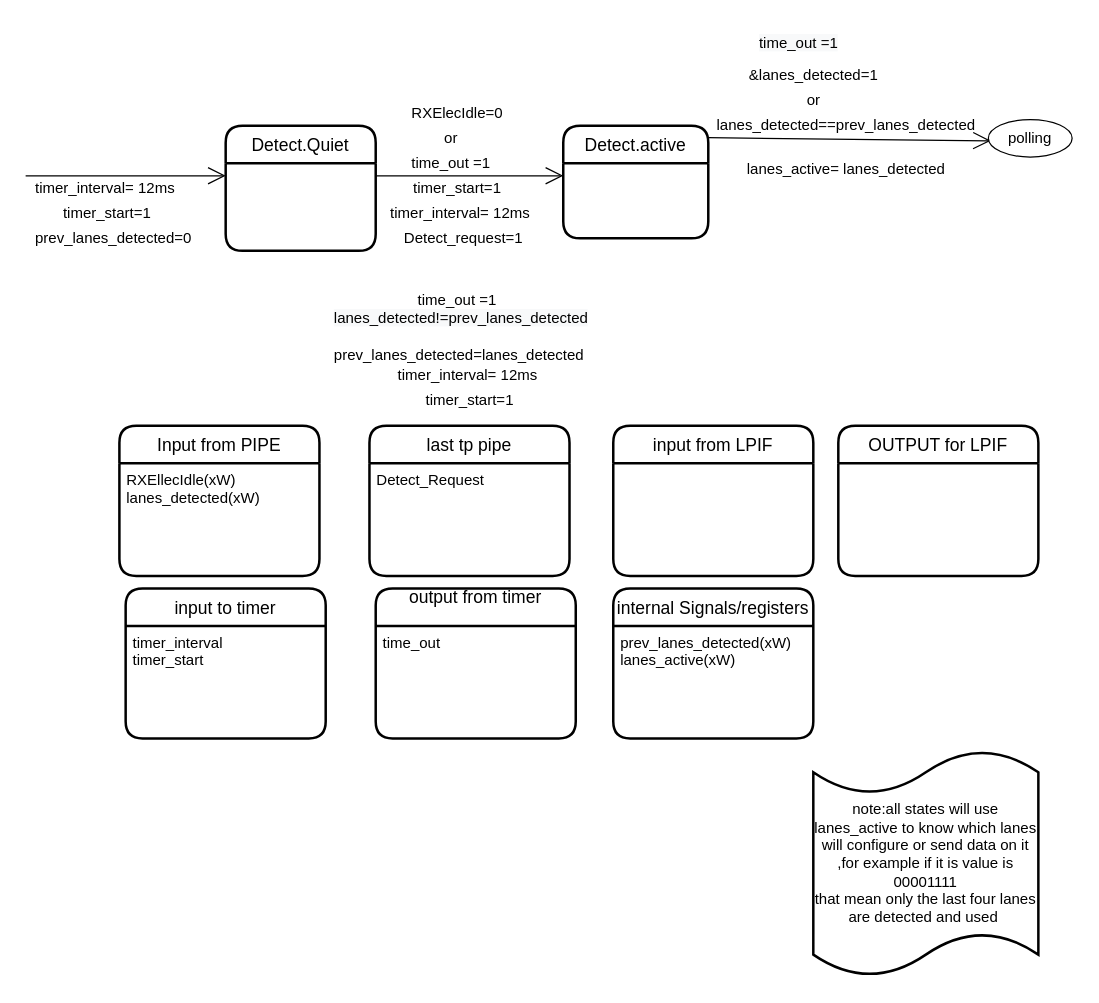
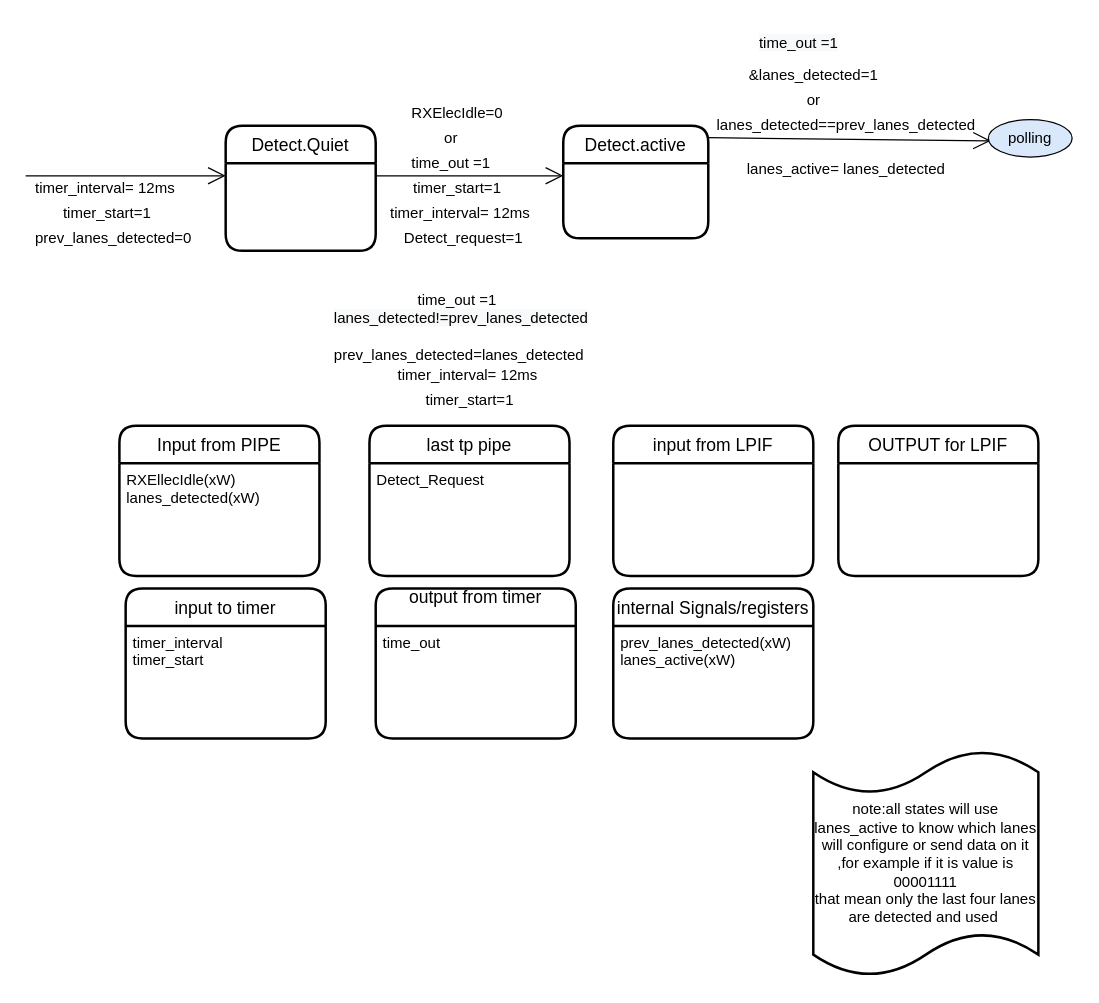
(1030, 138) -> (1030, 138)
